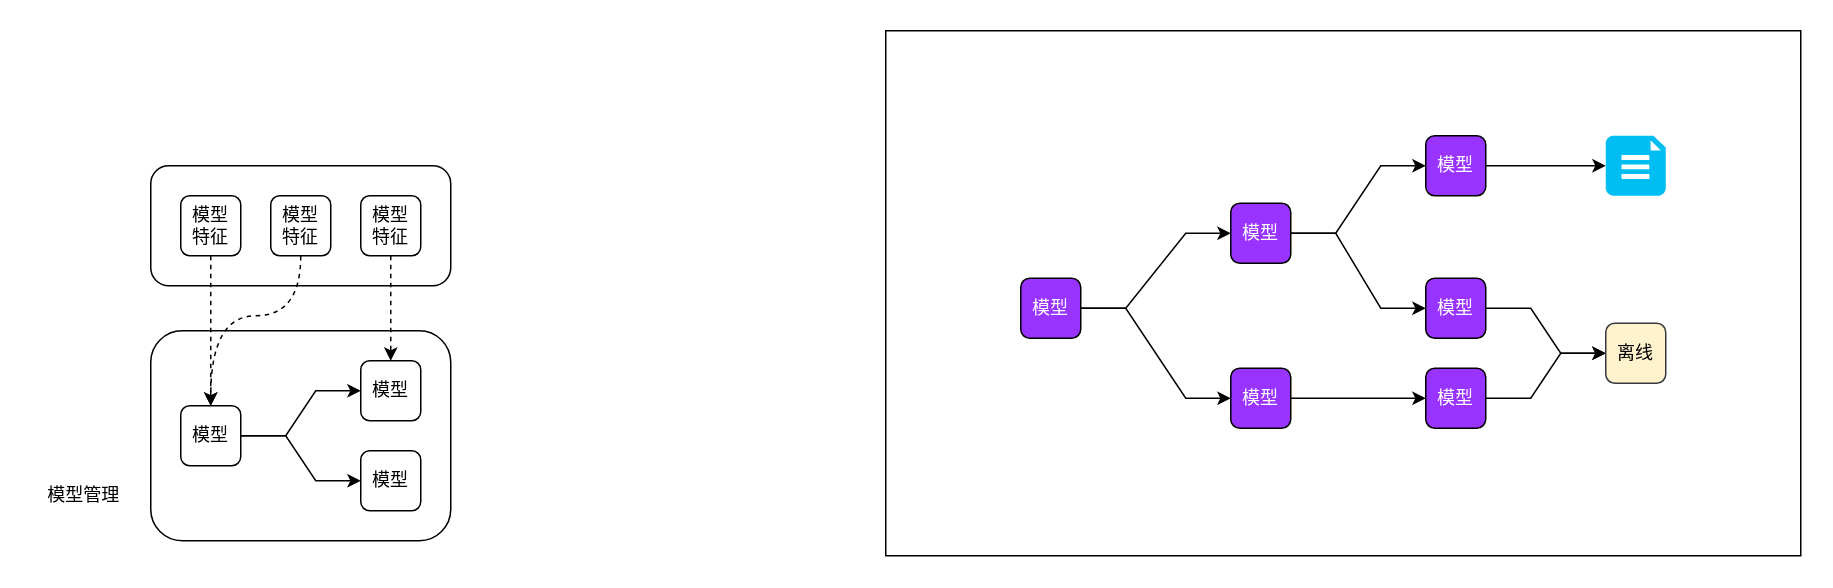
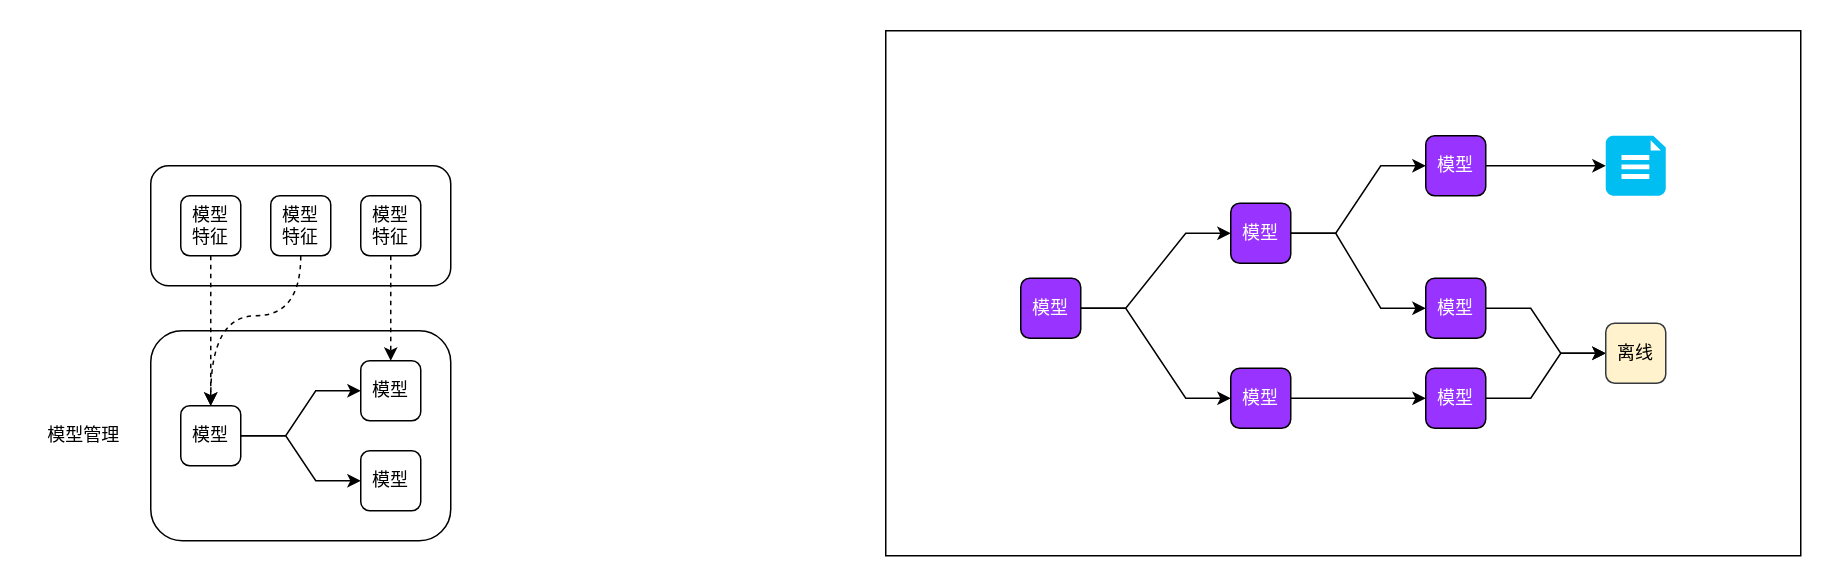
(83, 496) -> (83, 436)
